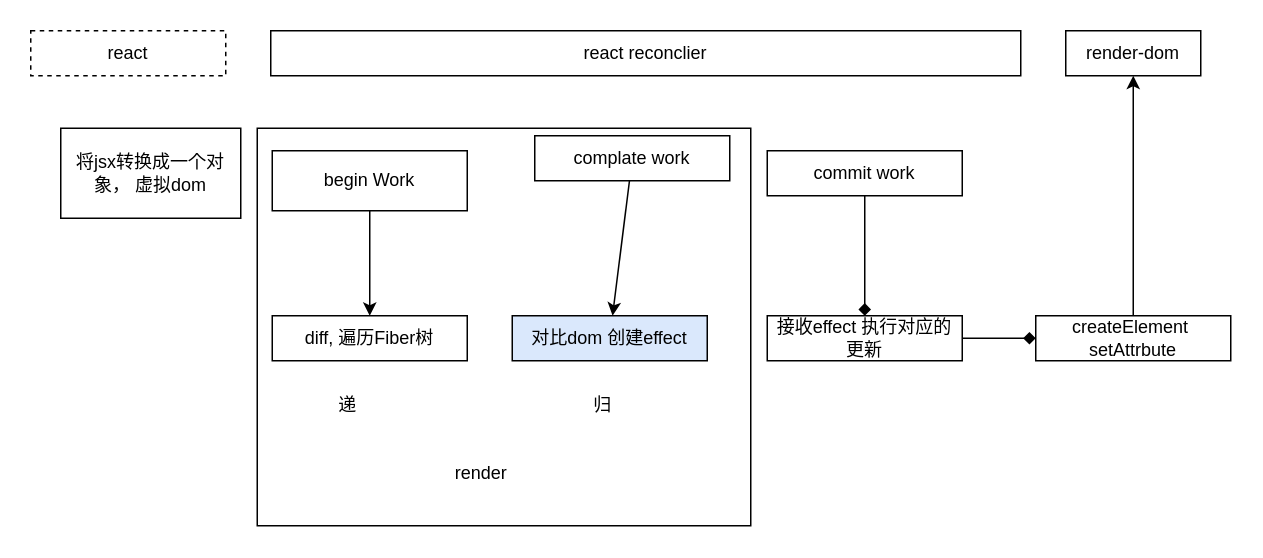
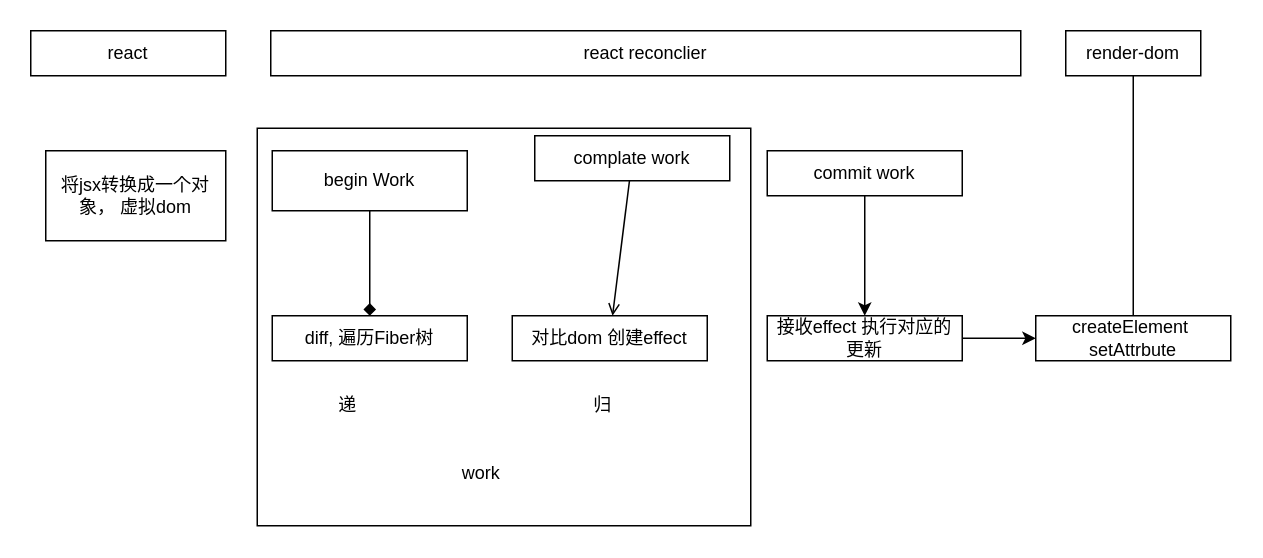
(128, 53) -> (128, 53)
(1133, 87) -> (1133, 82)
(151, 173) -> (136, 196)
(865, 303) -> (865, 304)
(370, 304) -> (370, 303)
(614, 304) -> (614, 306)
(610, 338) -> (610, 338)
(1023, 338) -> (1024, 338)
(482, 473) -> (482, 473)
